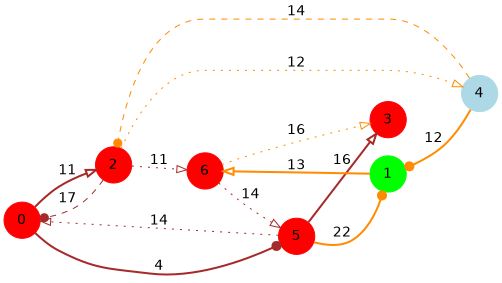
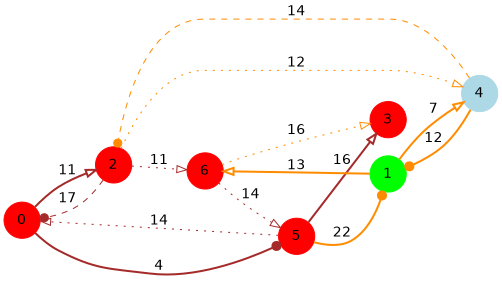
none -> (424, 131)
